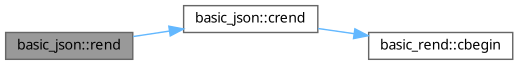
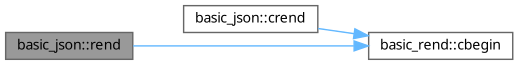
(151, 34) -> (243, 46)
